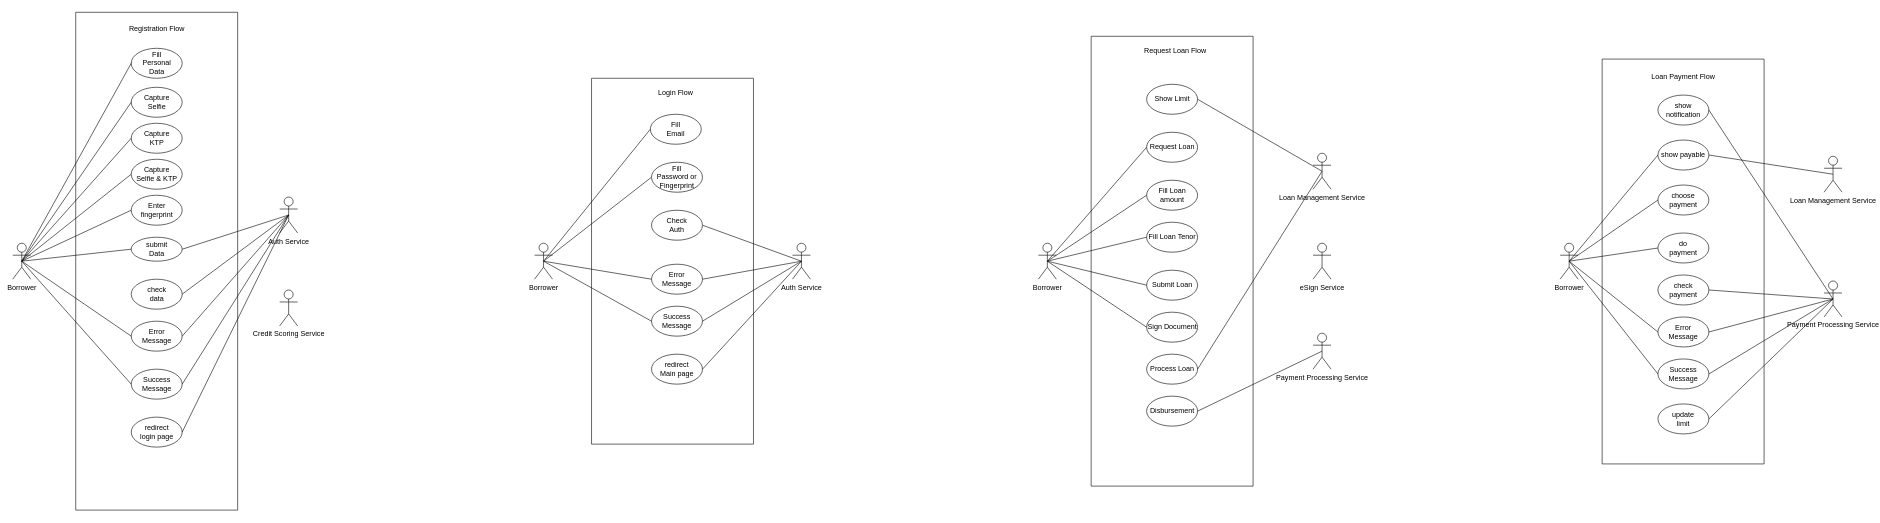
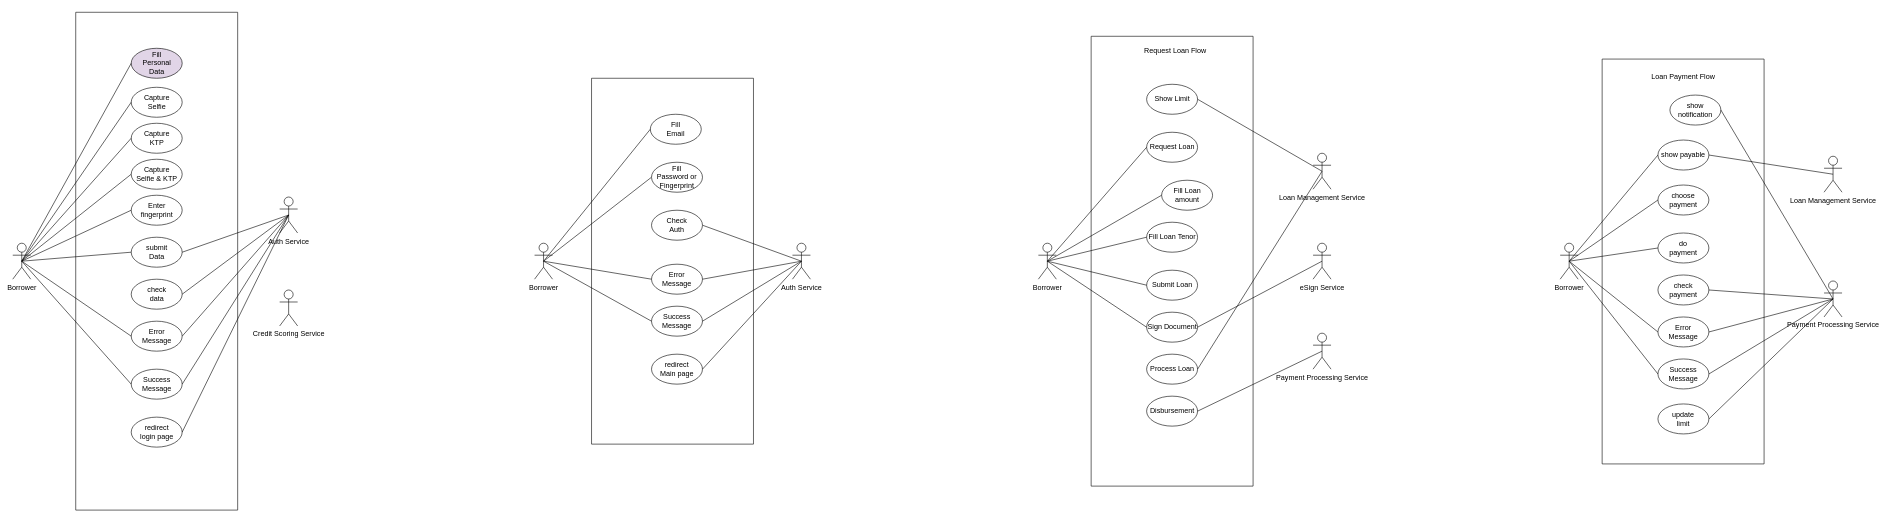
(156, 28) -> none
(156, 63) -> (156, 63)
(675, 93) -> none
(1684, 110) -> (1696, 110)
(1172, 195) -> (1187, 195)
(156, 249) -> (156, 252)
none -> (1259, 295)
